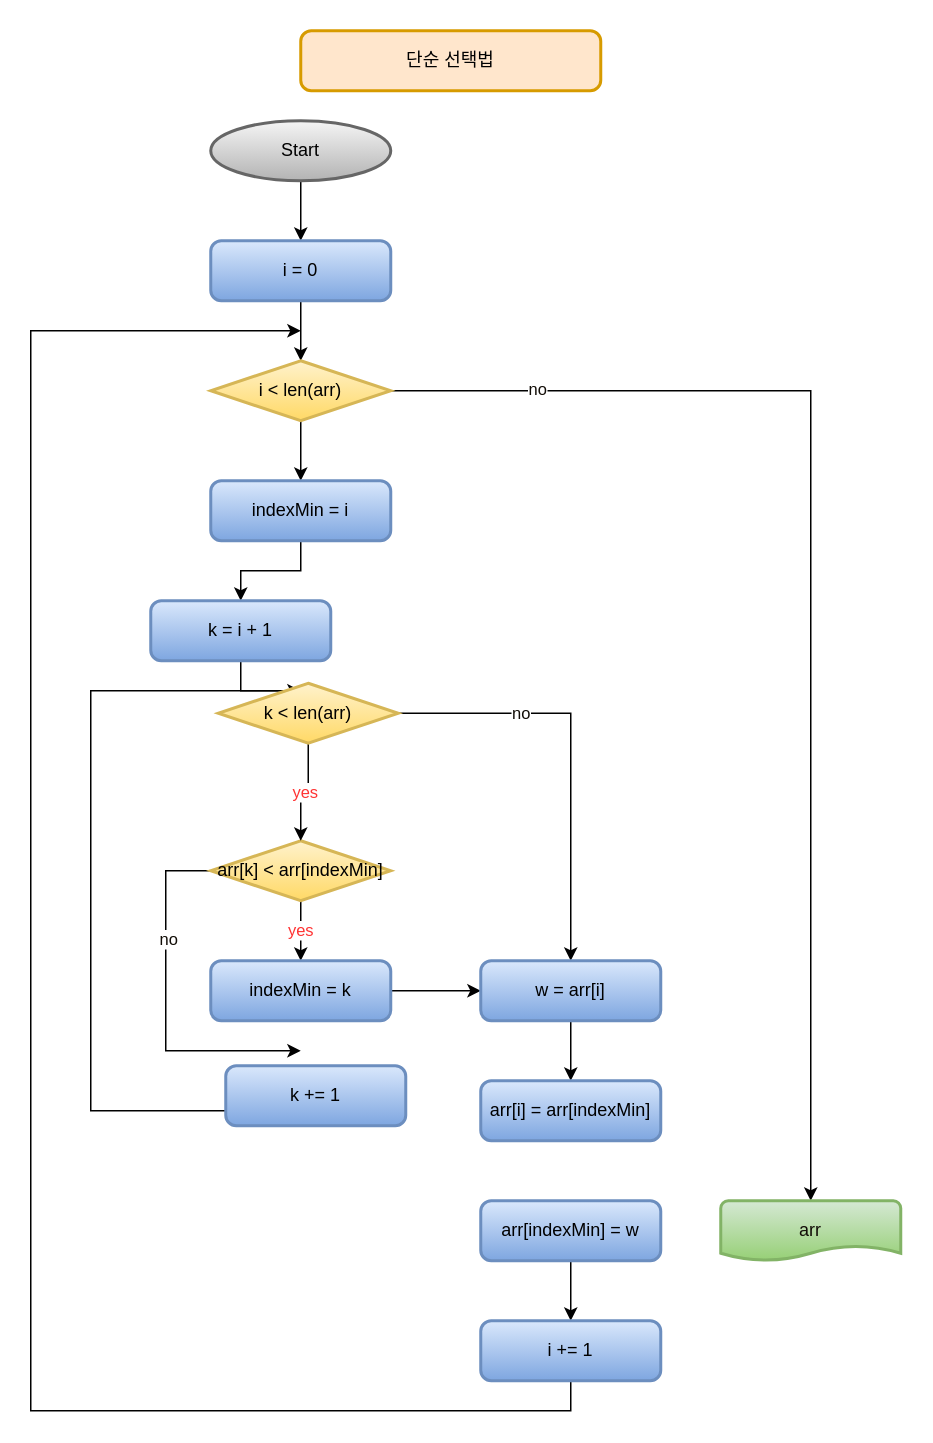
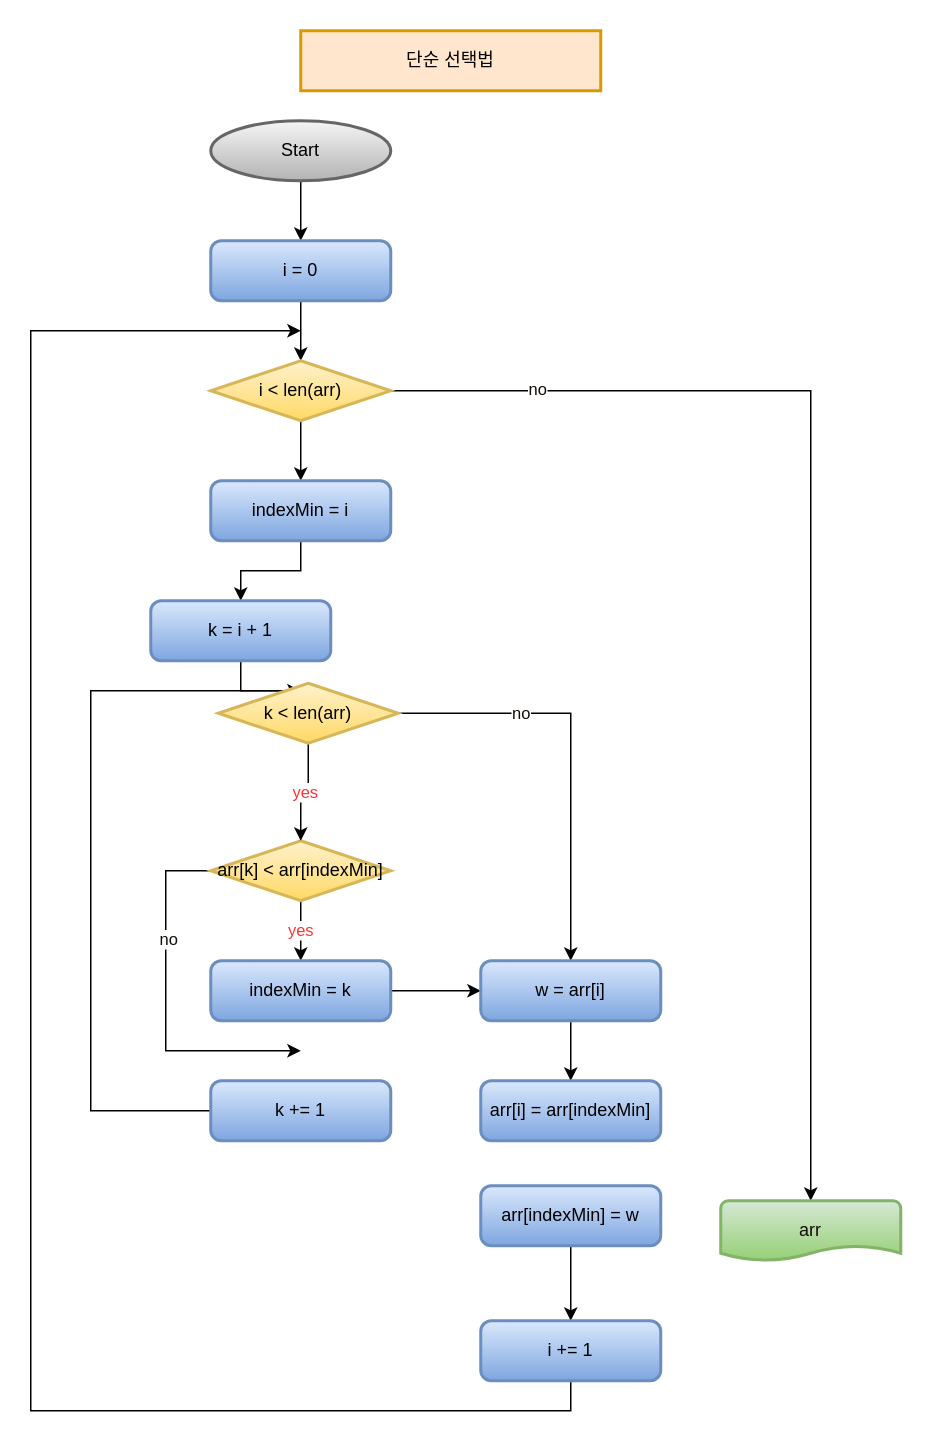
(451, 61) -> (451, 61)
(316, 1096) -> (301, 1111)
(571, 1231) -> (571, 1216)
